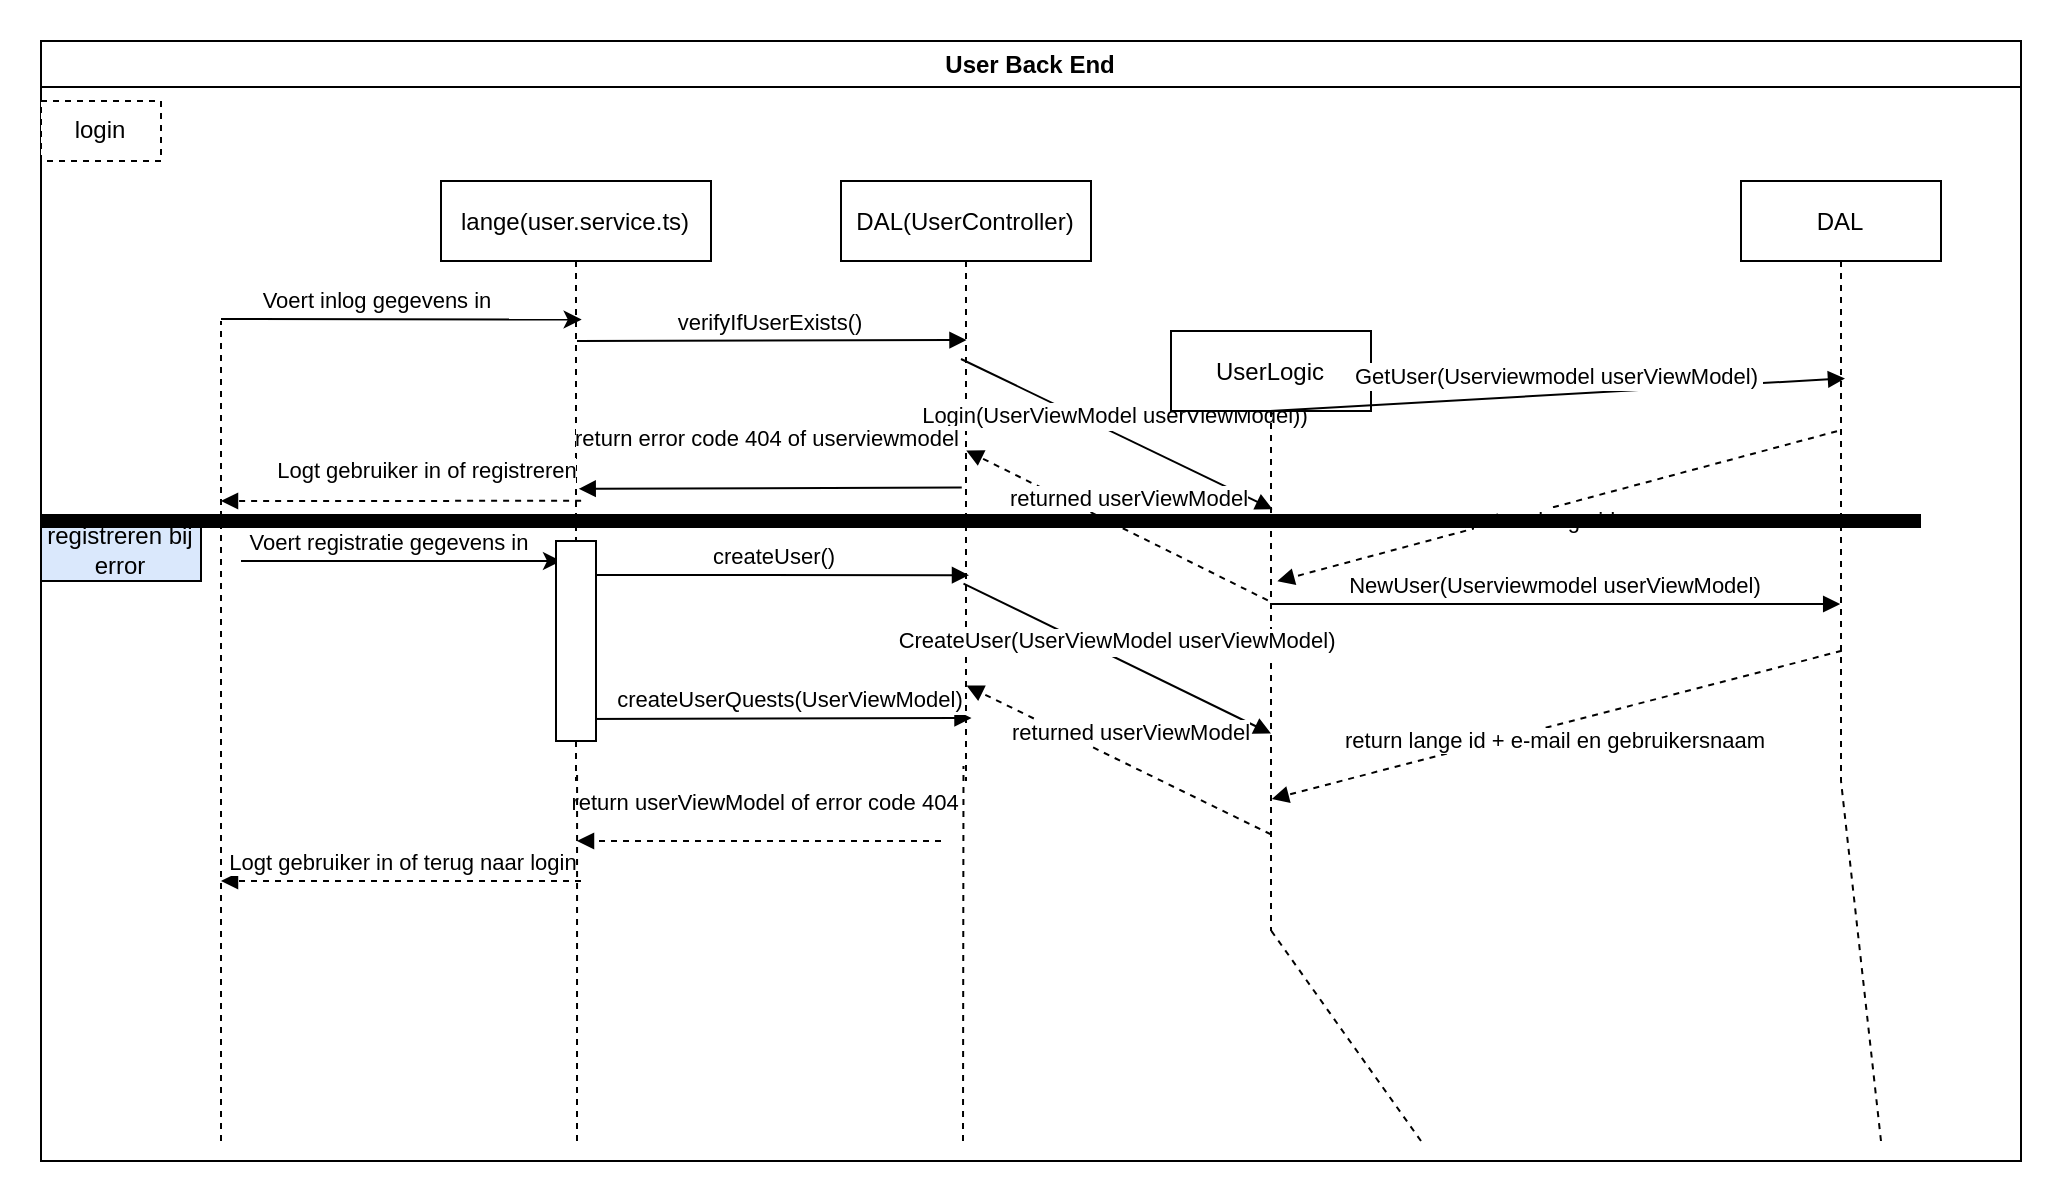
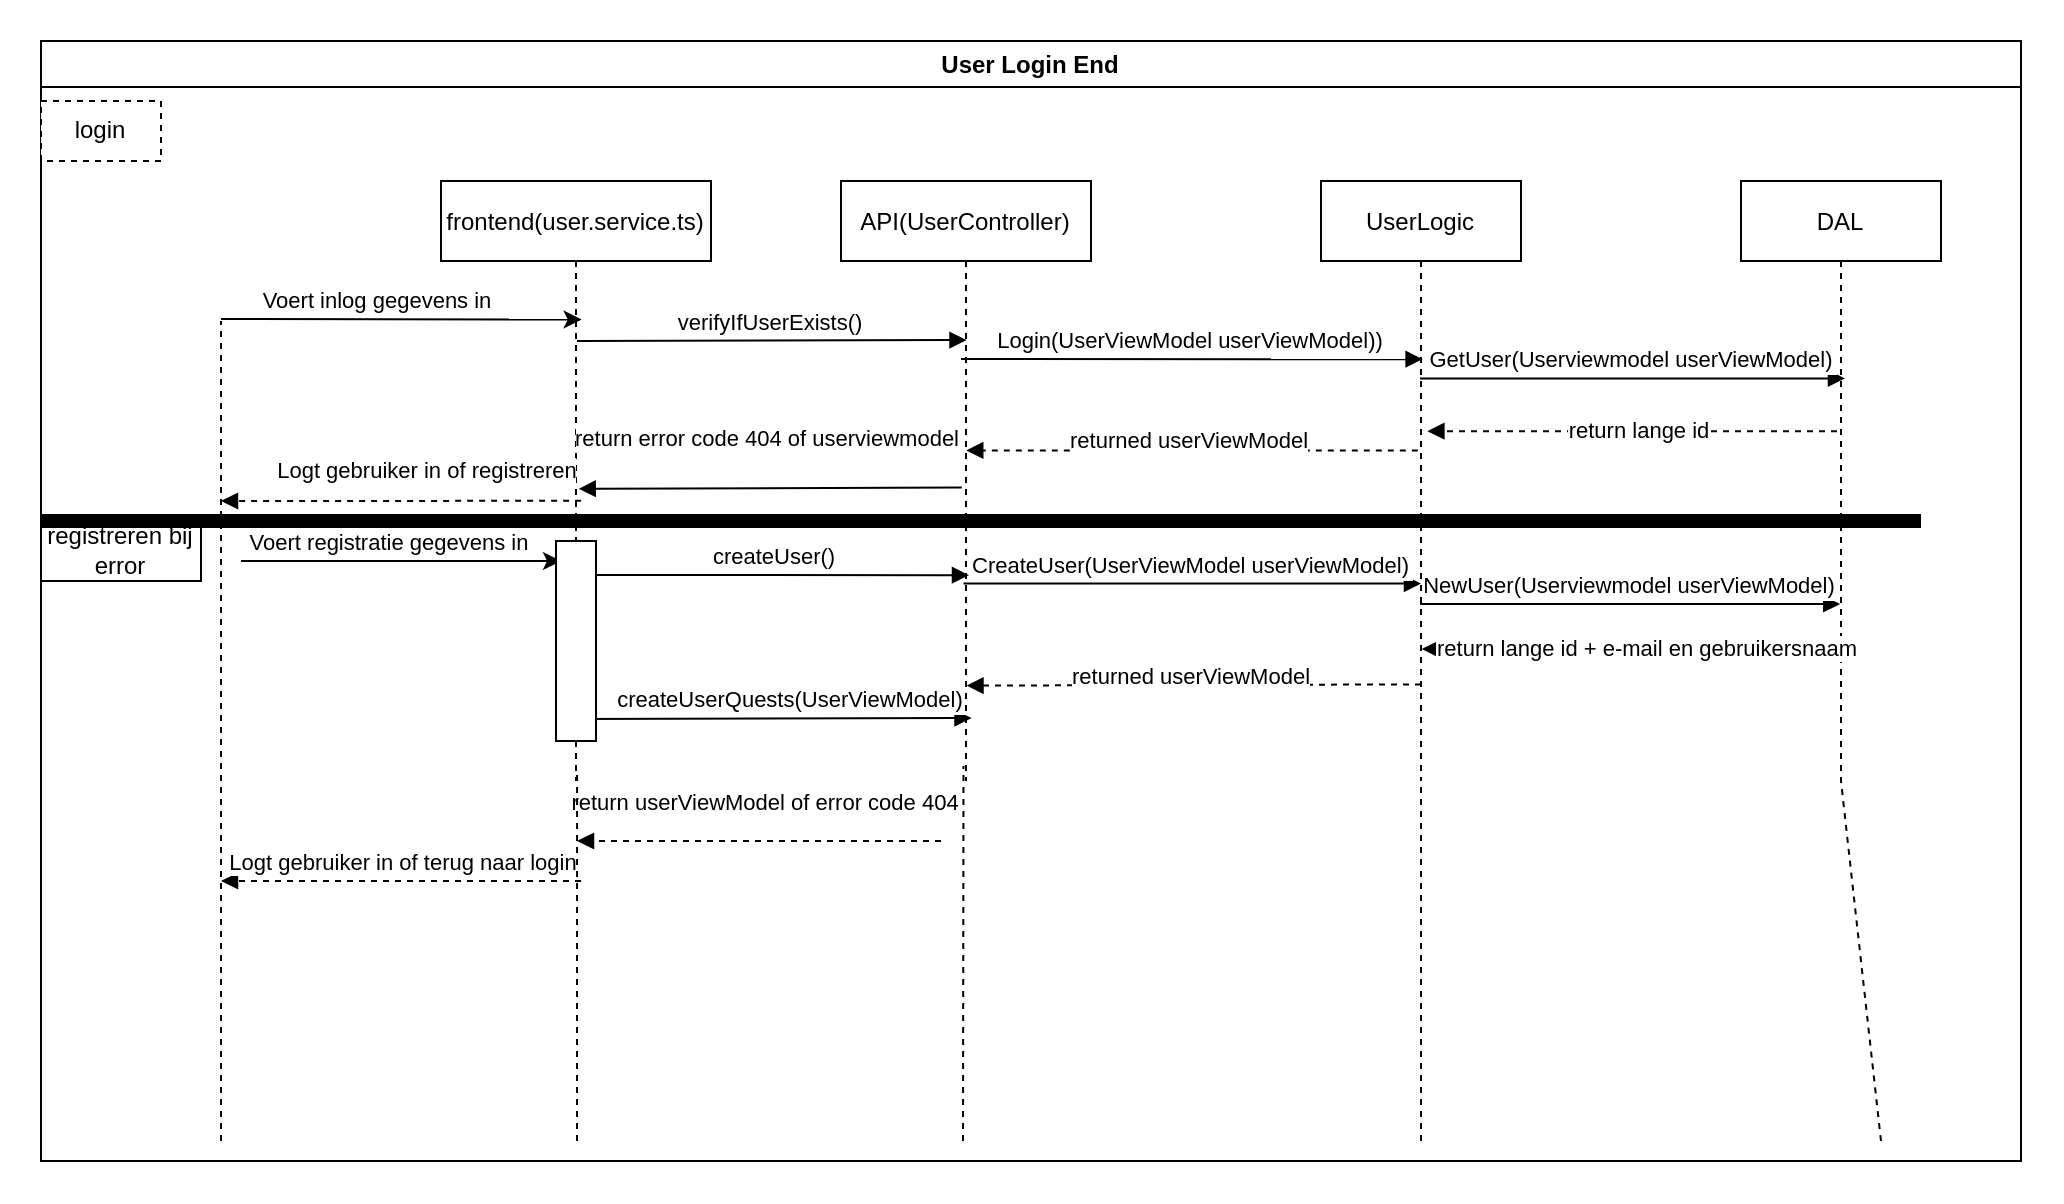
(1030, 65) -> (1030, 65)
(575, 222) -> (575, 222)
(965, 222) -> (965, 222)
(121, 551) -> (121, 551)
(1271, 631) -> (1421, 481)
